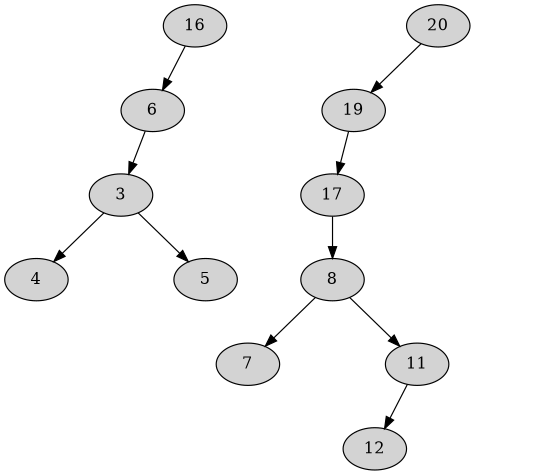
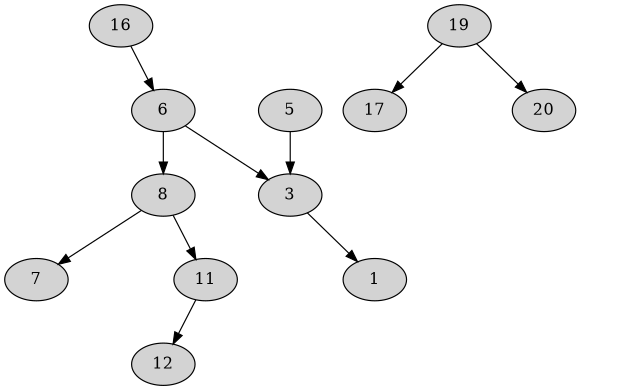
(400, 64) -> (497, 64)
(333, 232) -> (163, 147)
(159, 233) -> (290, 147)
(36, 280) -> (375, 280)
